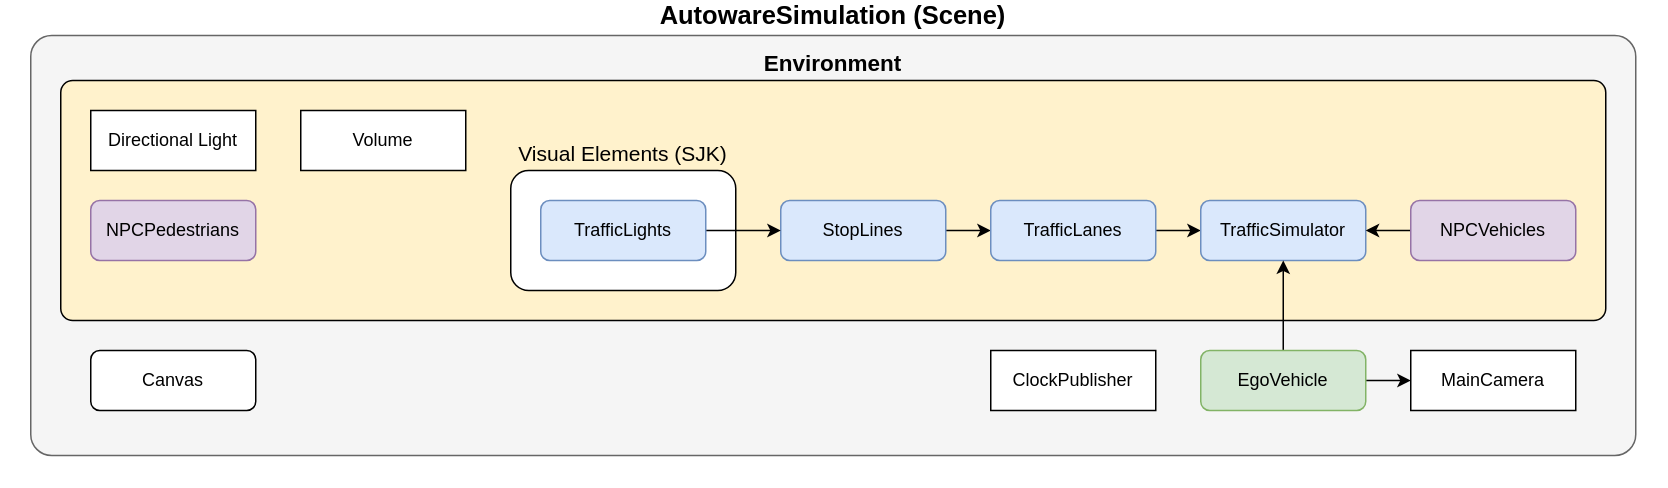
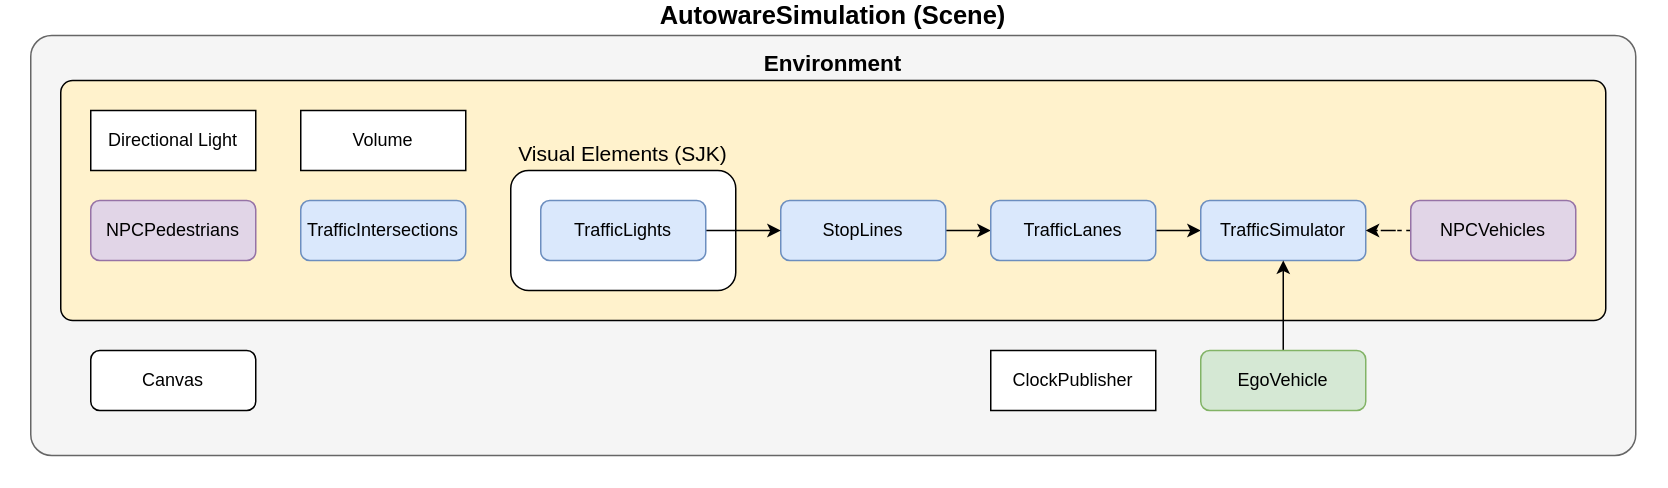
none -> (383, 230)
(1401, 230) -> (1401, 230)
(1394, 380) -> none
(1493, 380) -> none
